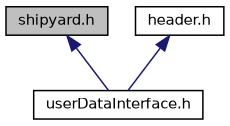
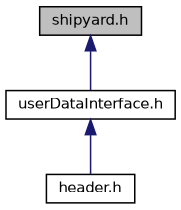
(144, 69) -> (91, 155)
